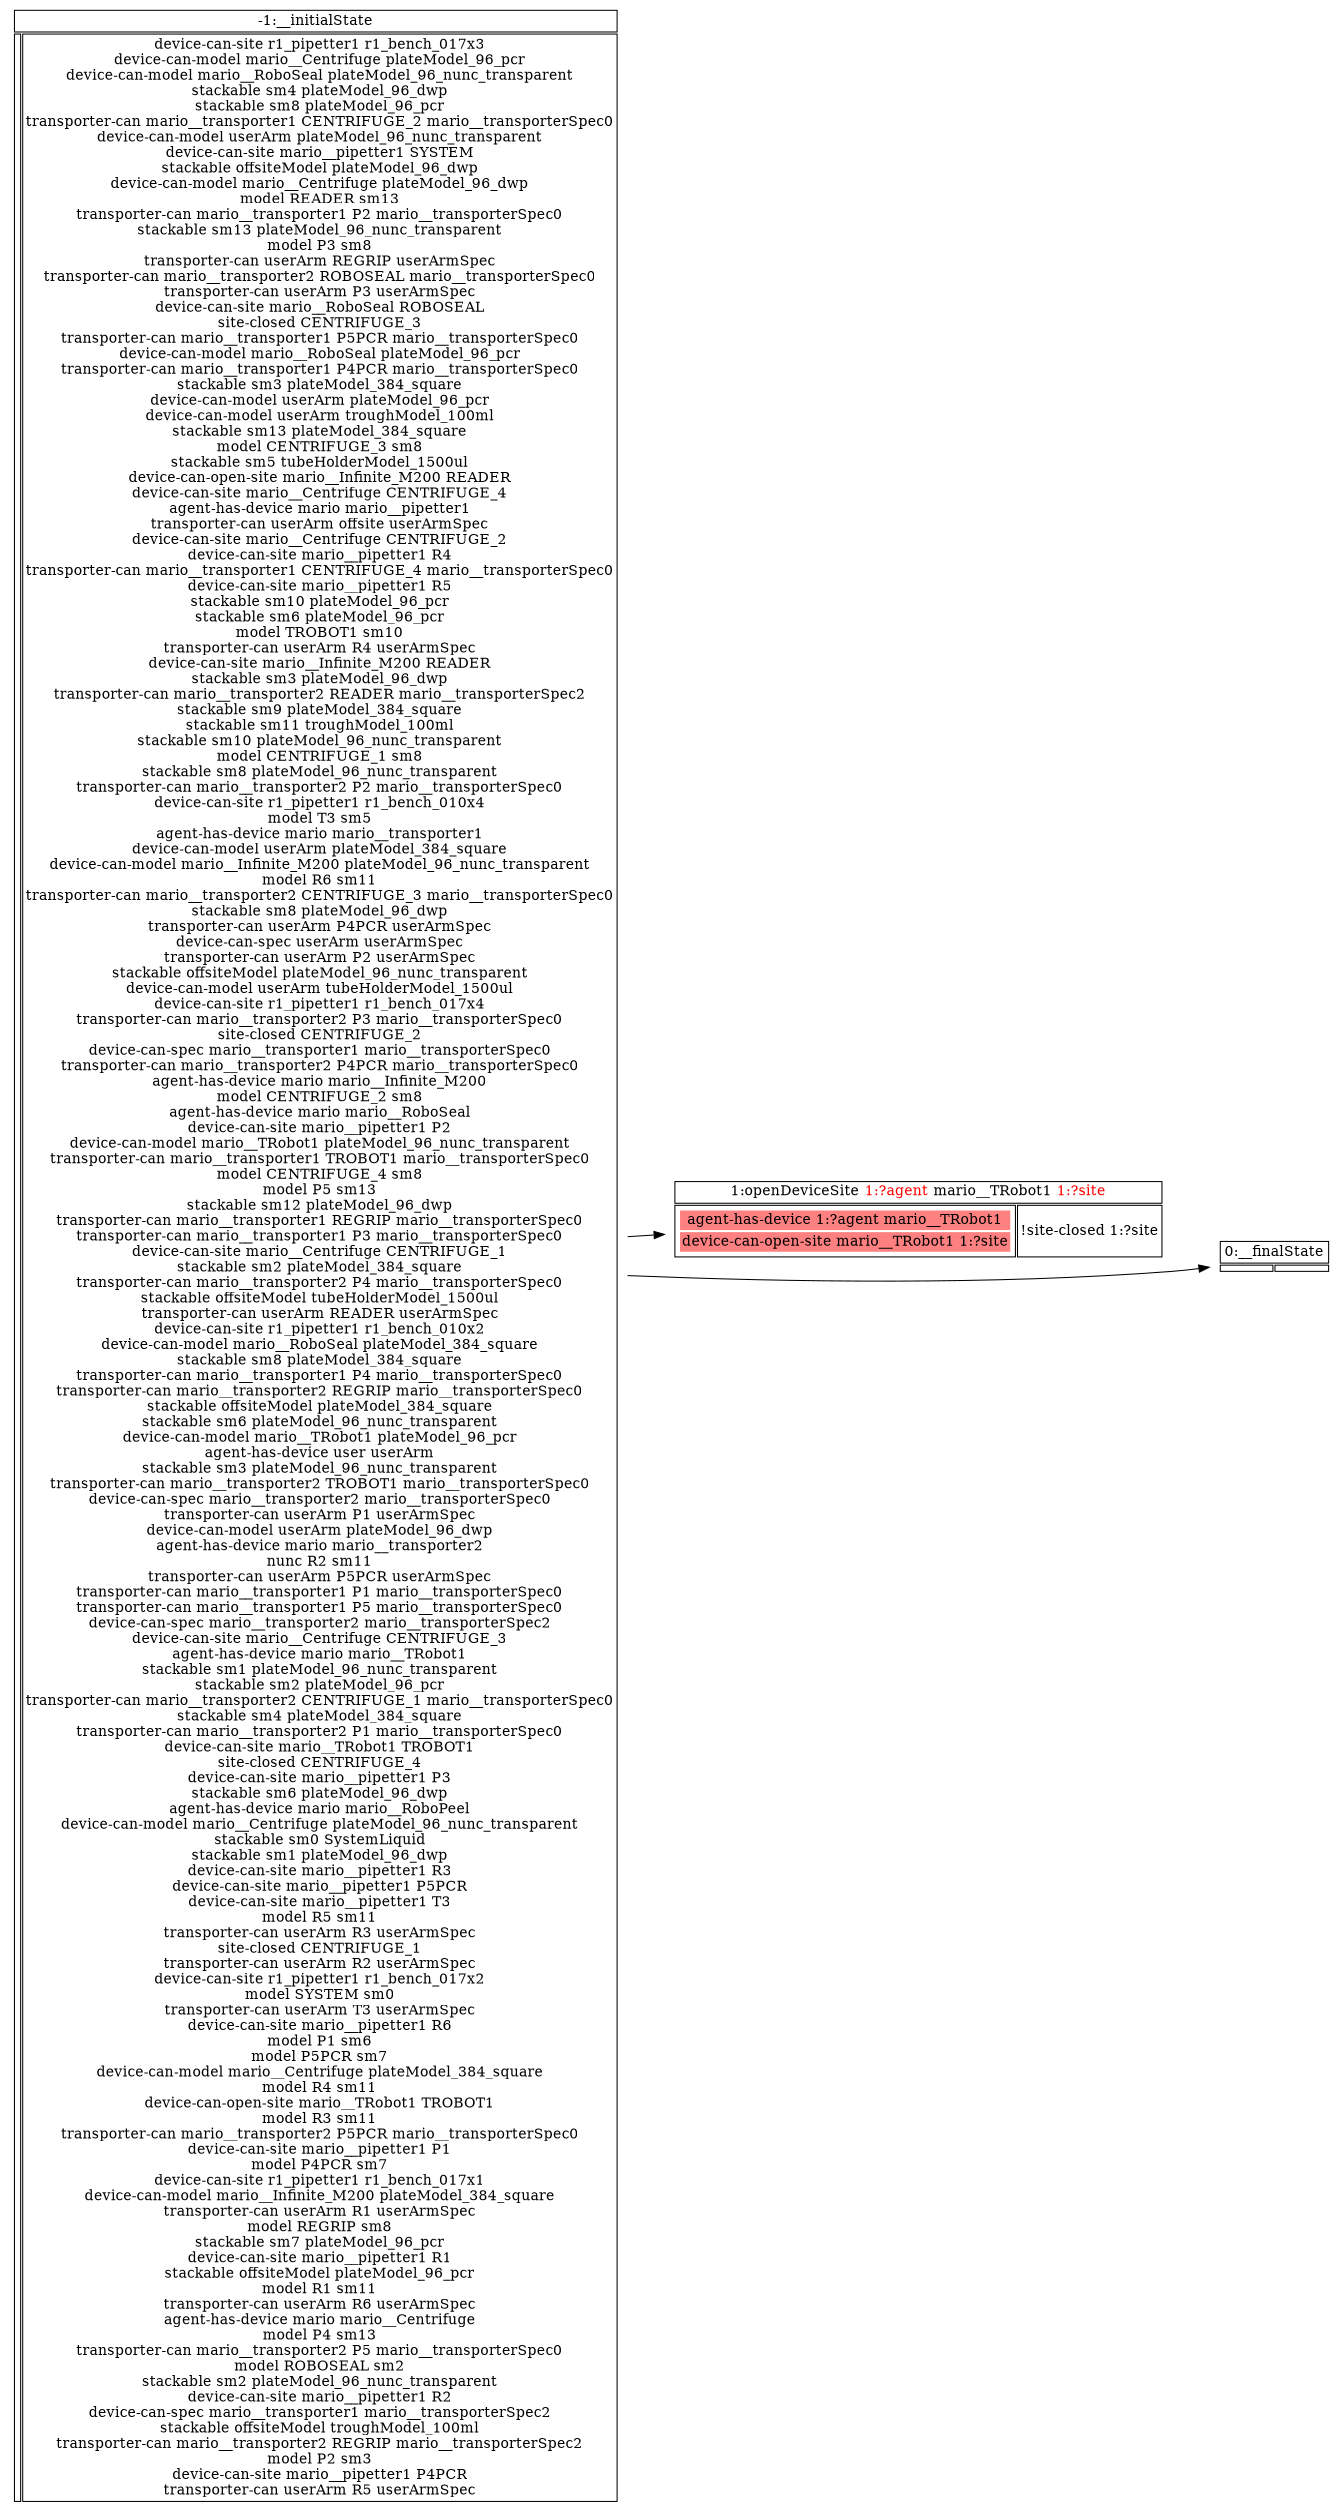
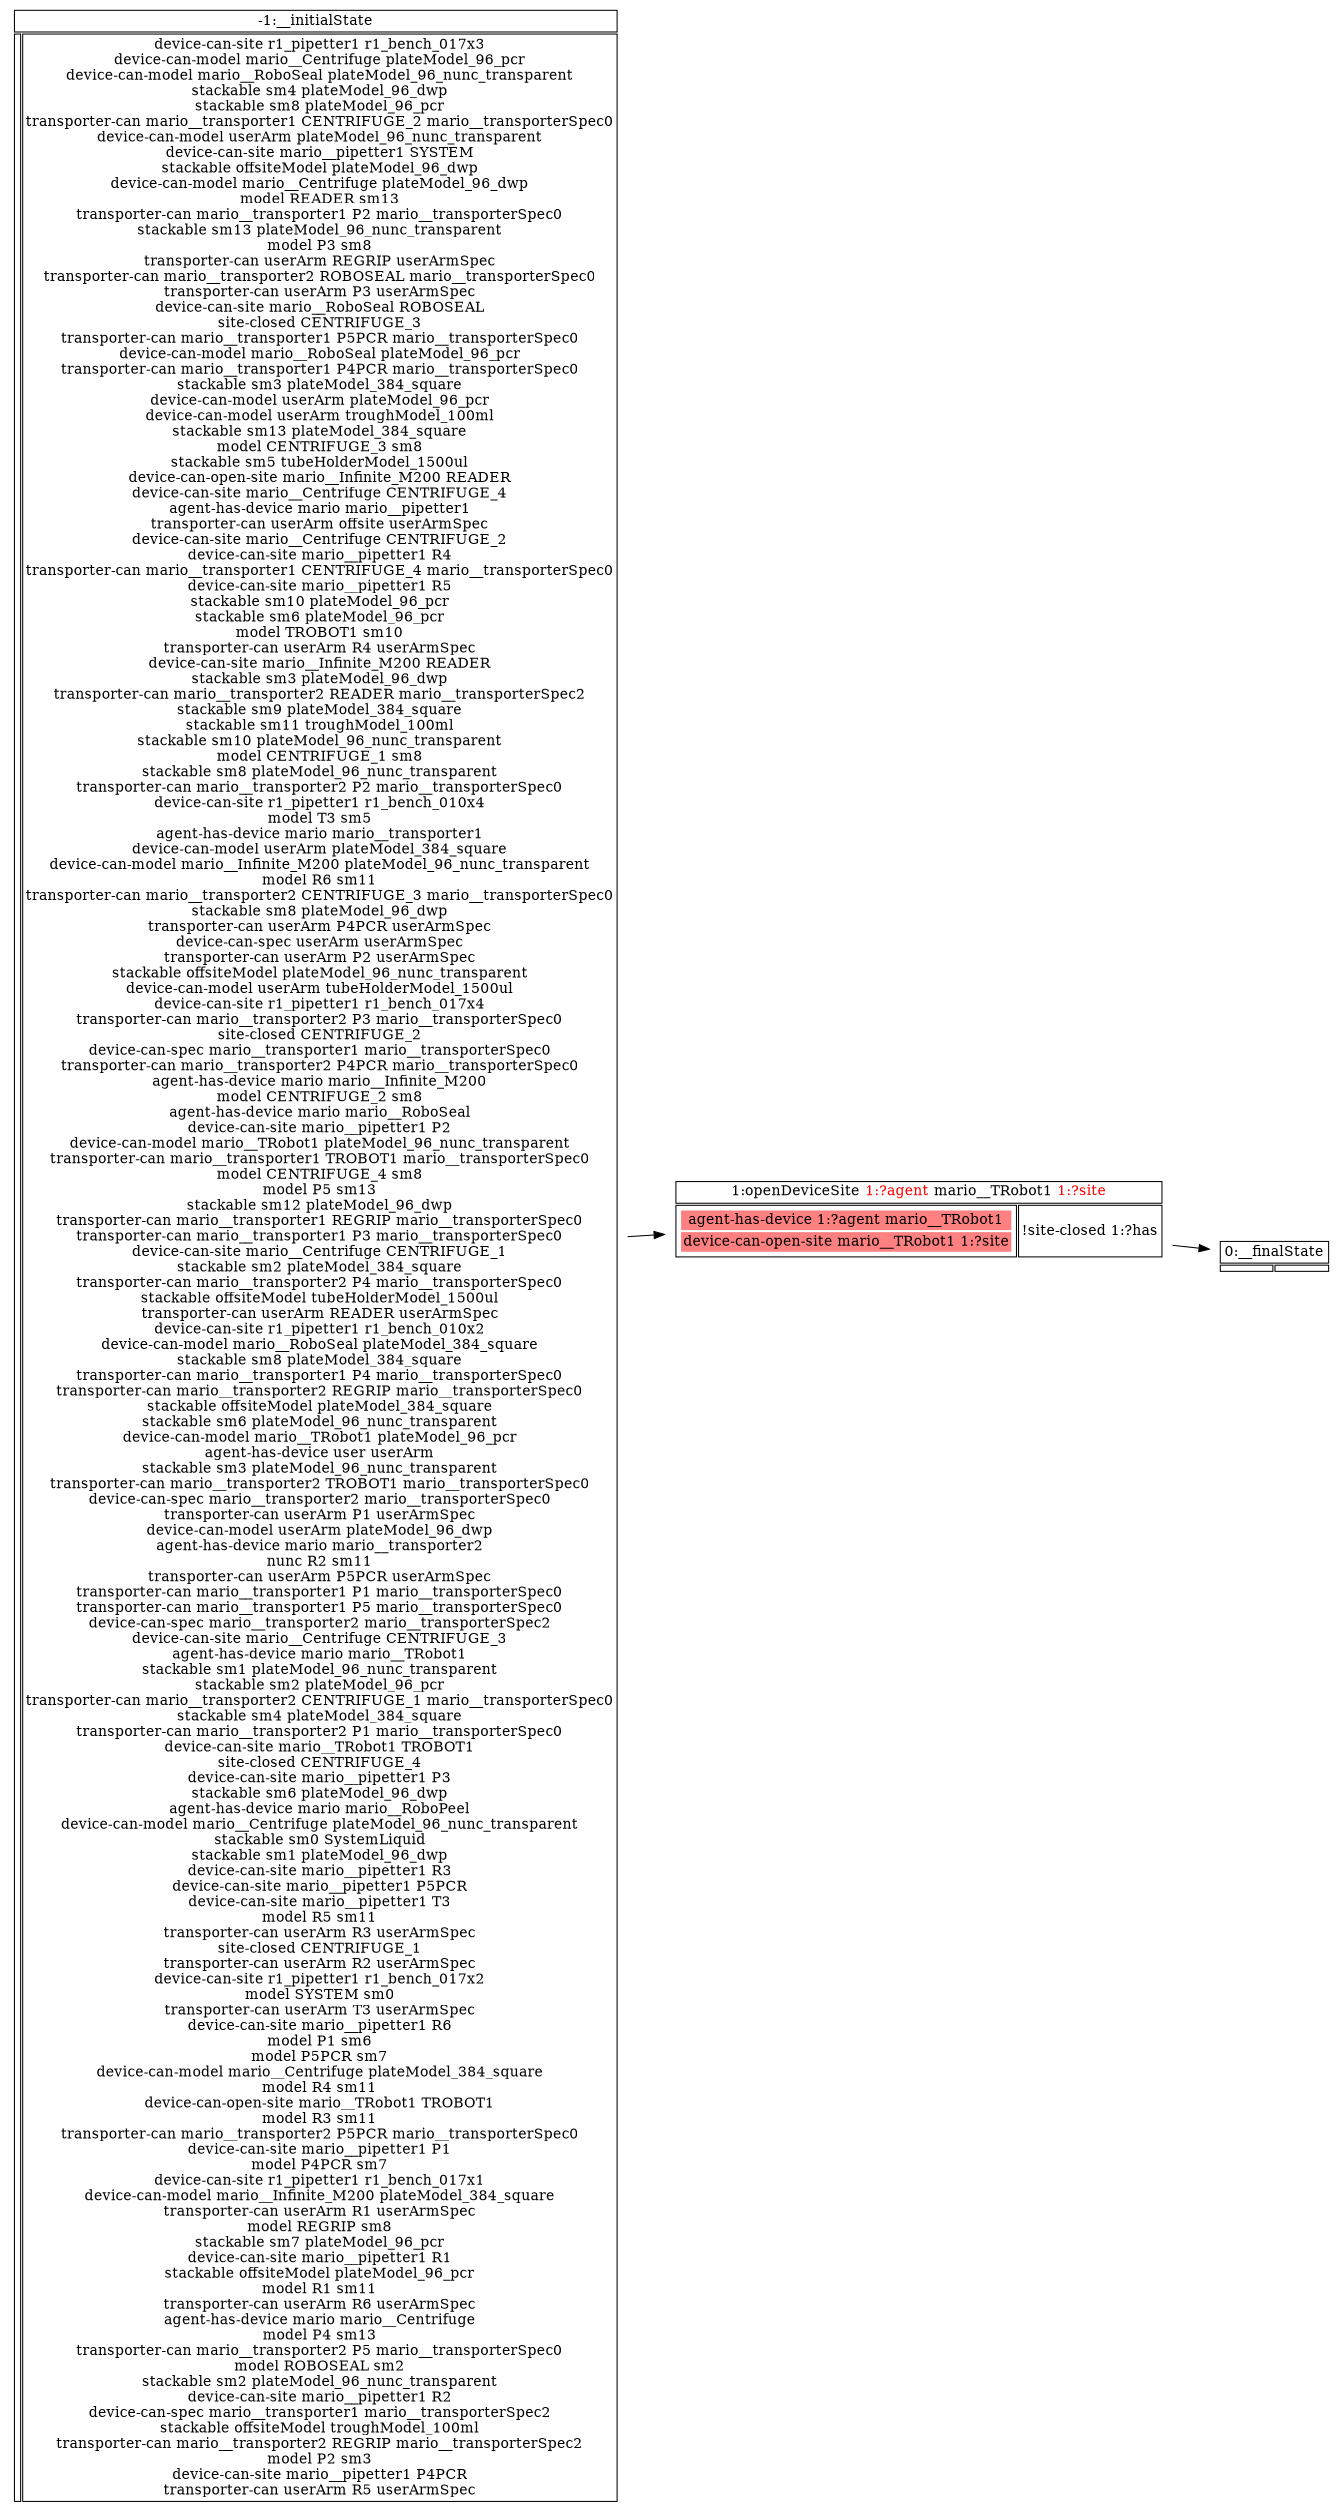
(1090, 1231) -> (1090, 1231)
(913, 1281) -> (1186, 1247)
